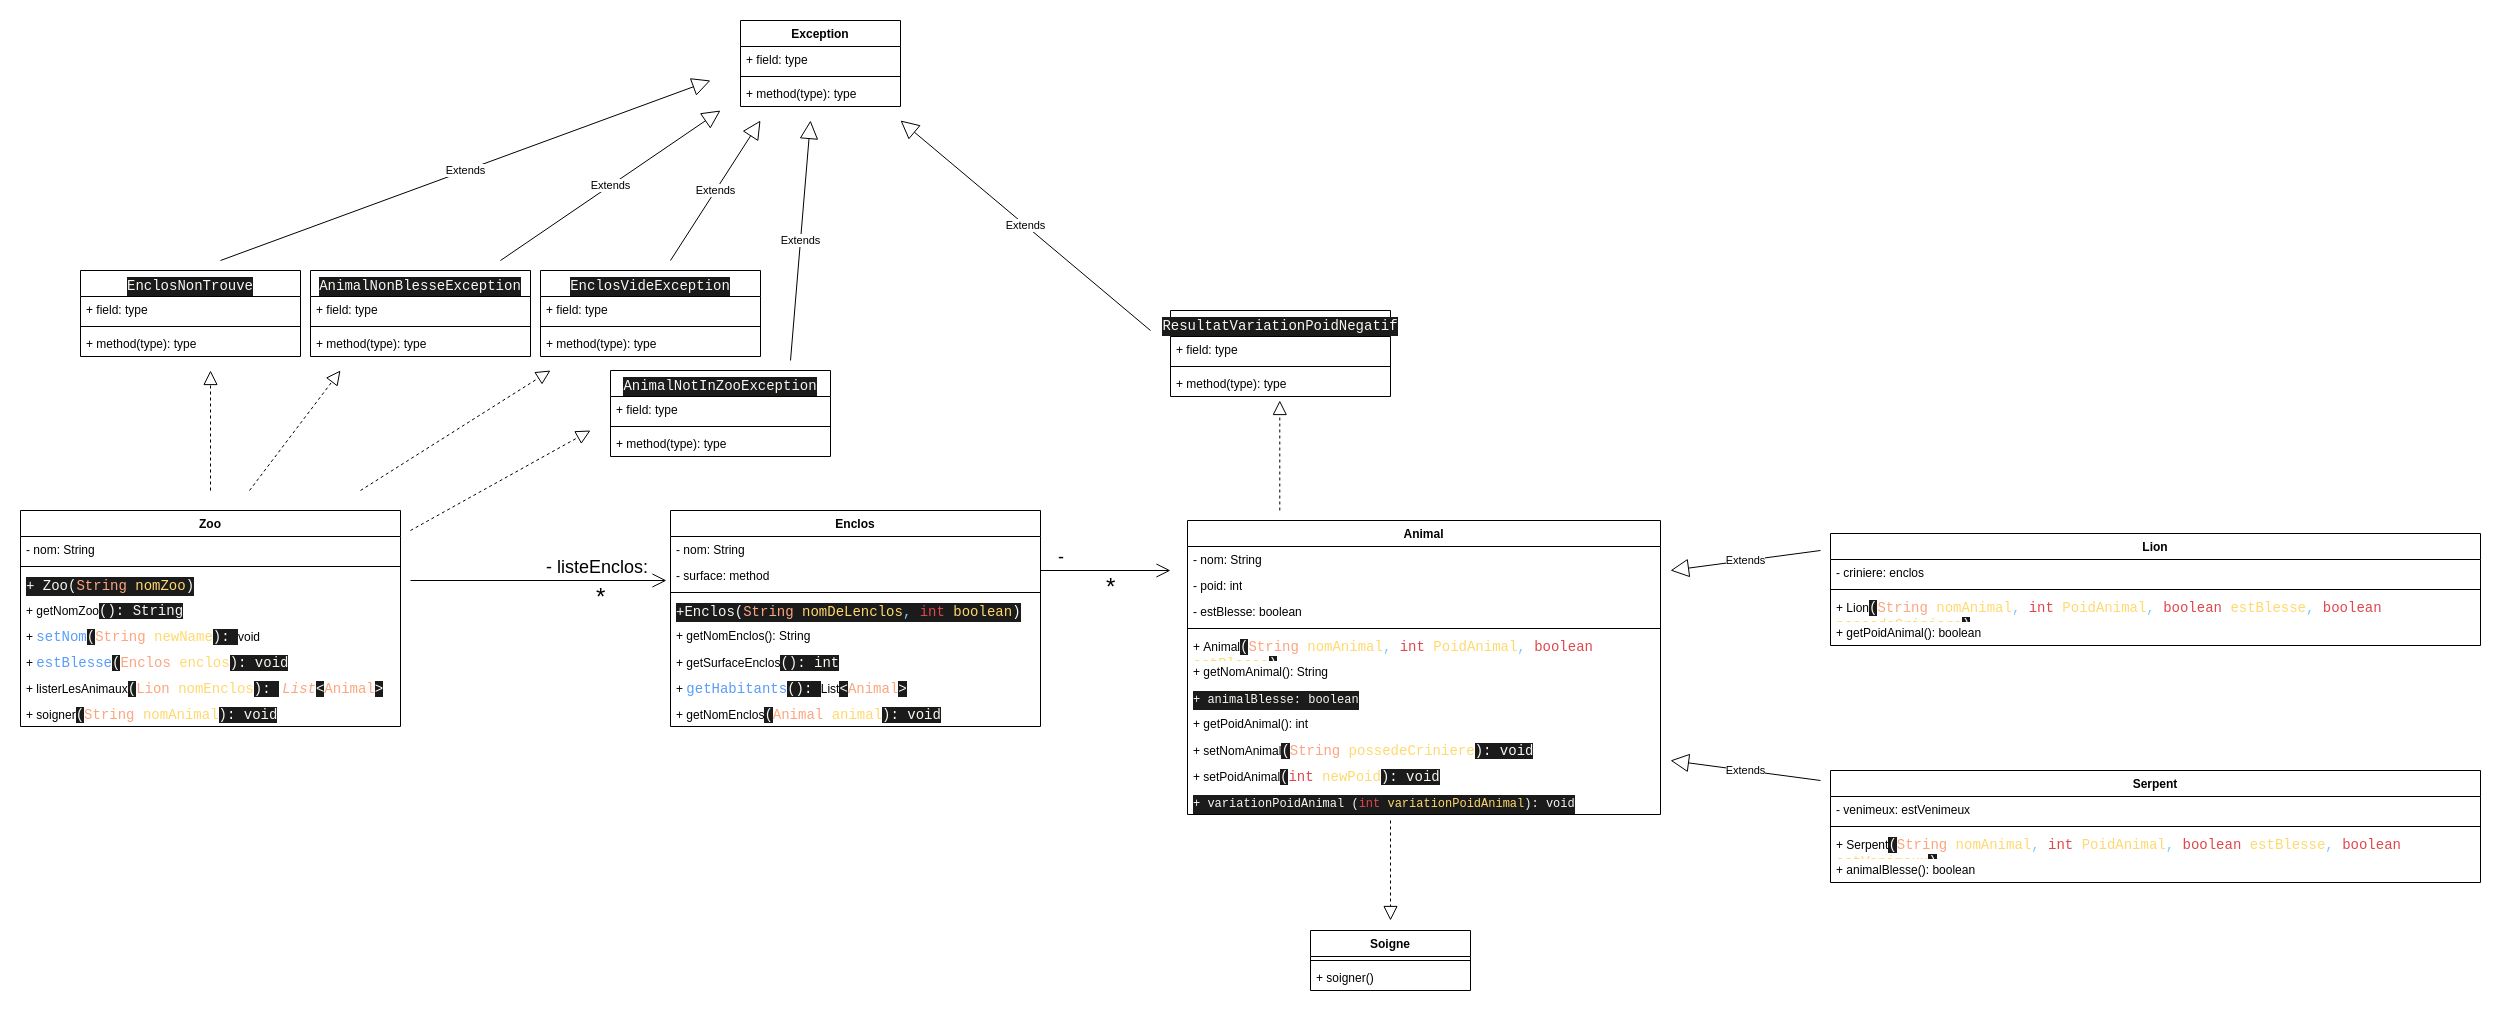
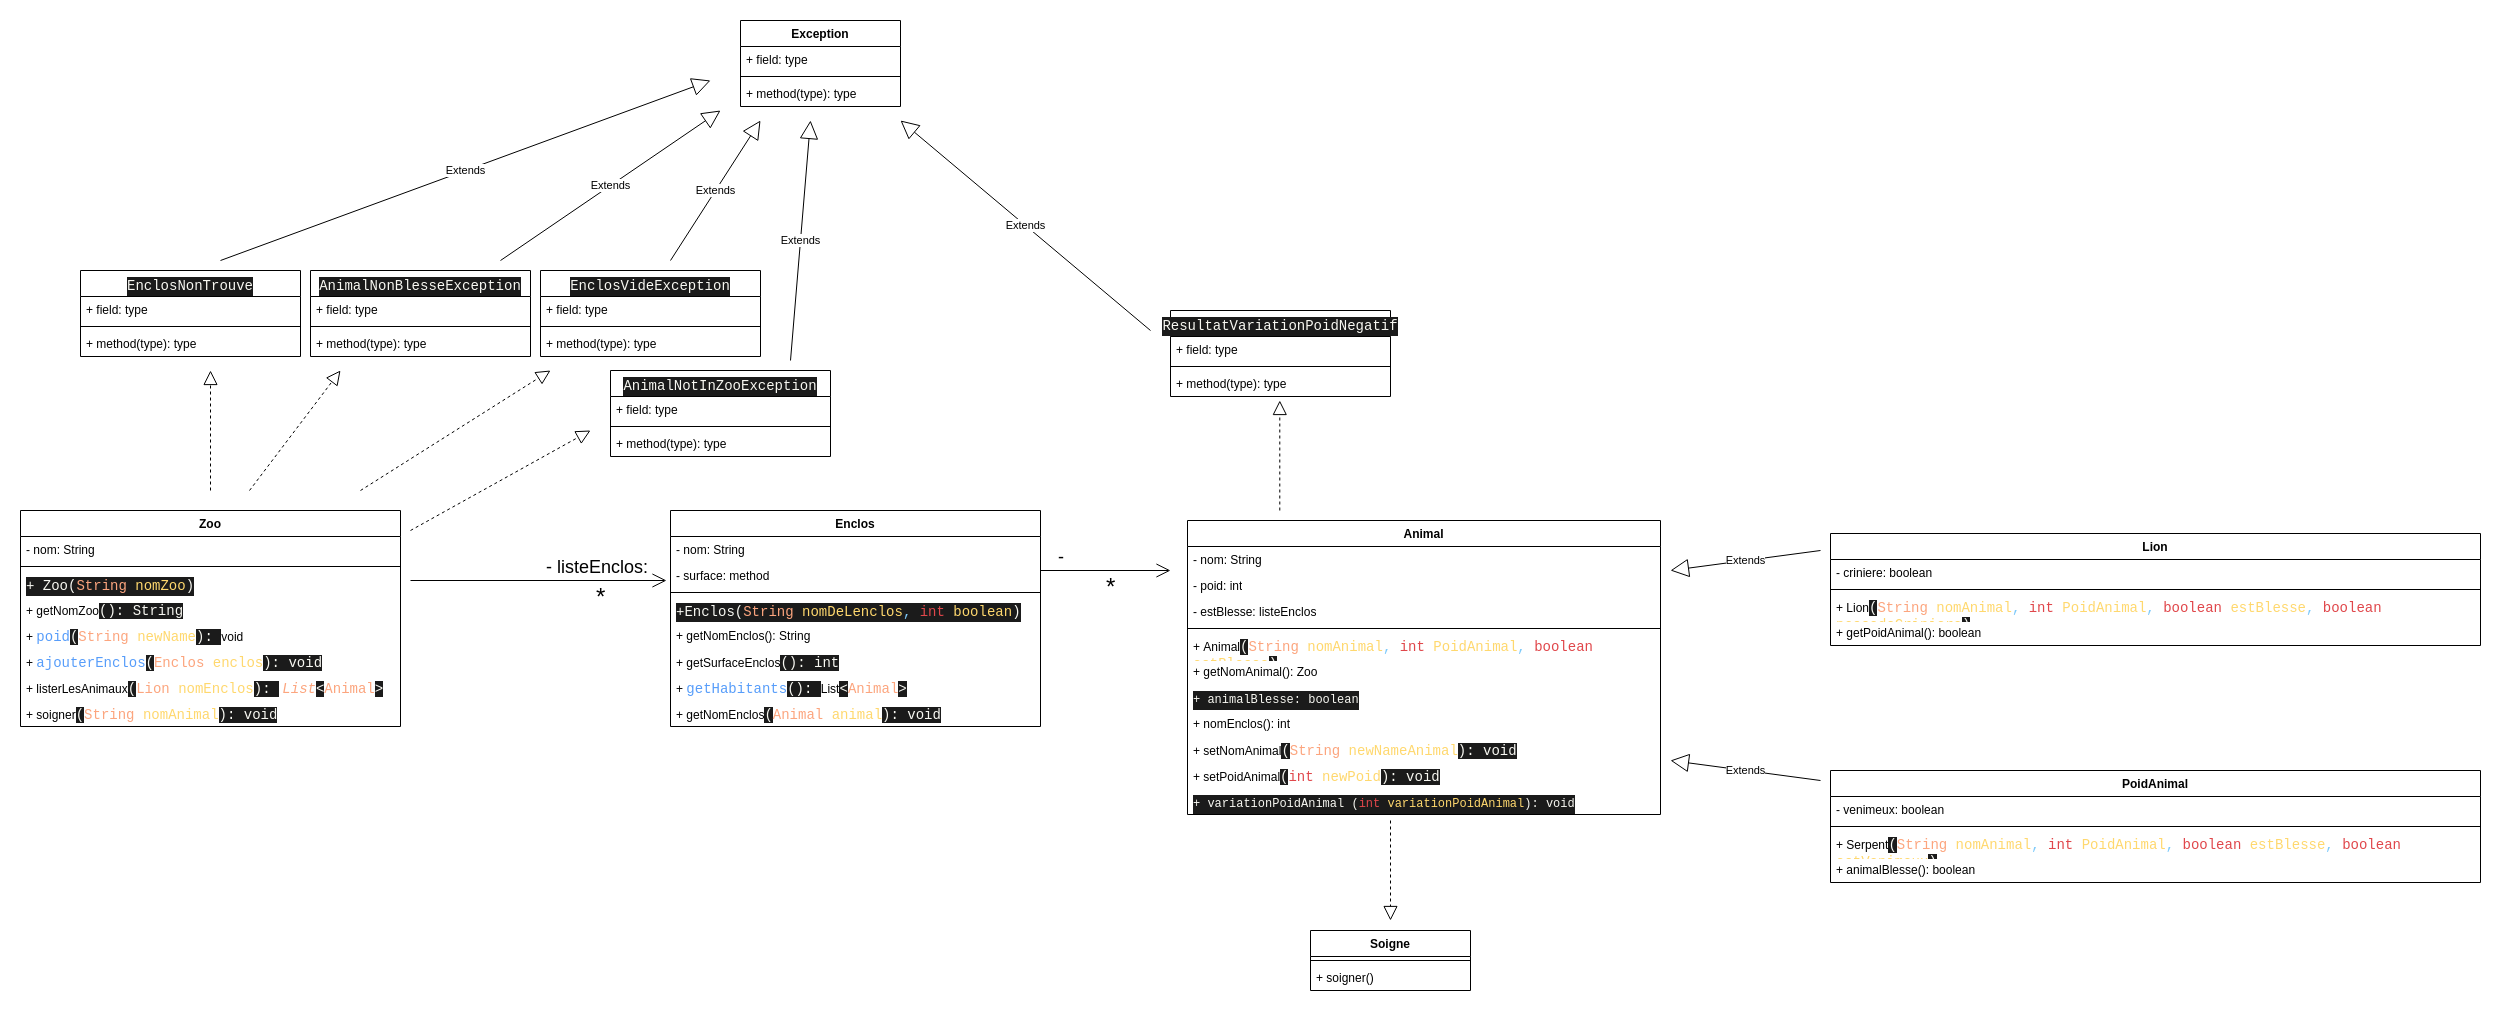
(1889, 574) -> (1893, 574)
(1253, 613) -> (1263, 613)
(121, 637) -> (113, 637)
(123, 663) -> (137, 663)
(1266, 673) -> (1258, 673)
(1258, 725) -> (1248, 725)
(1327, 751) -> (1321, 751)
(2156, 785) -> (2156, 785)
(1908, 811) -> (1894, 811)
